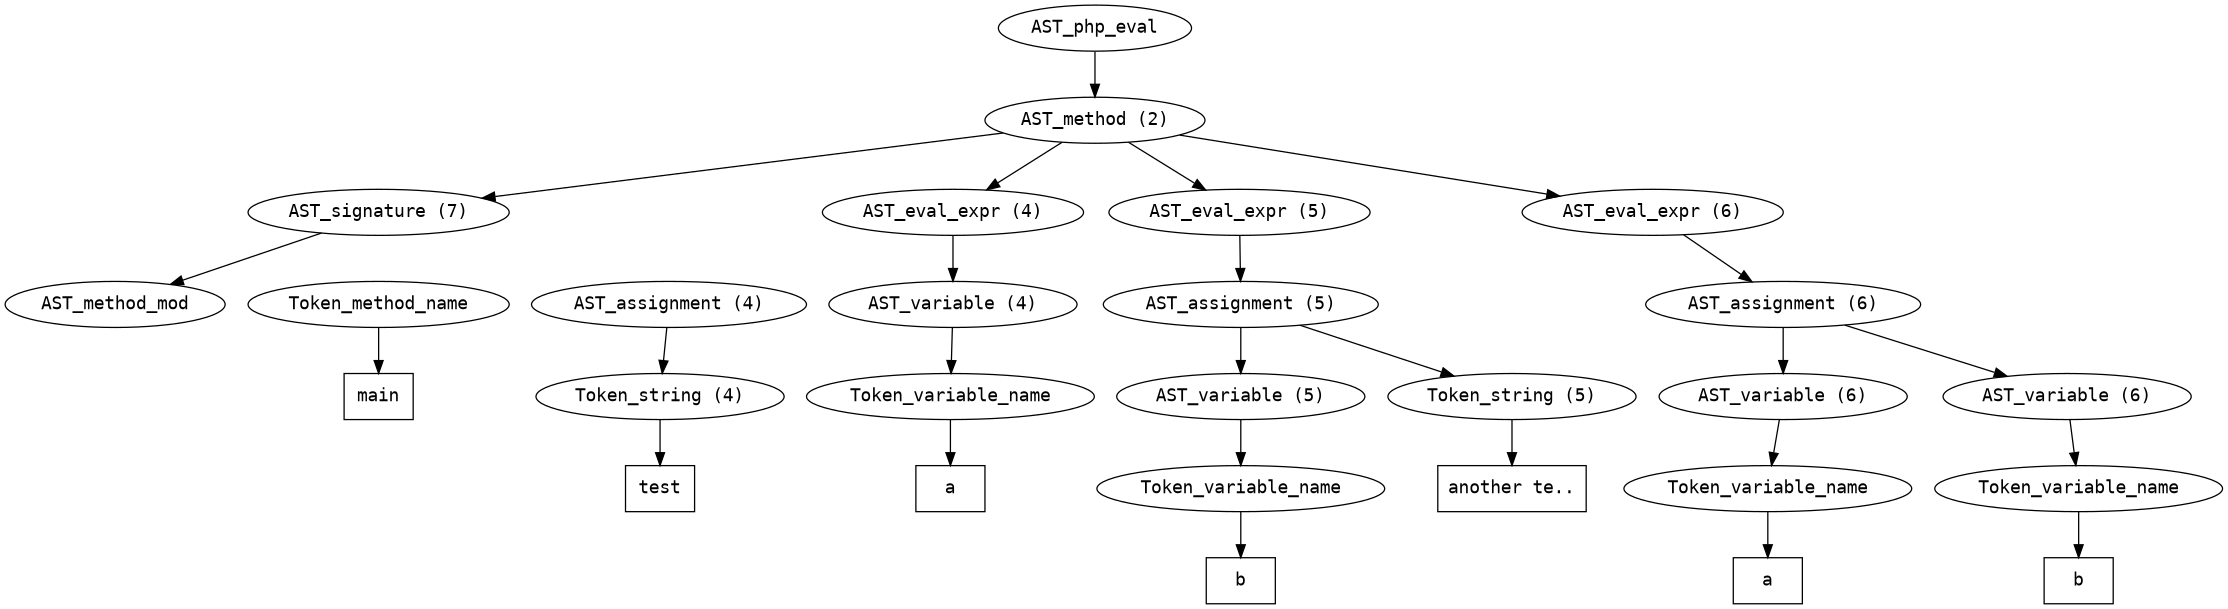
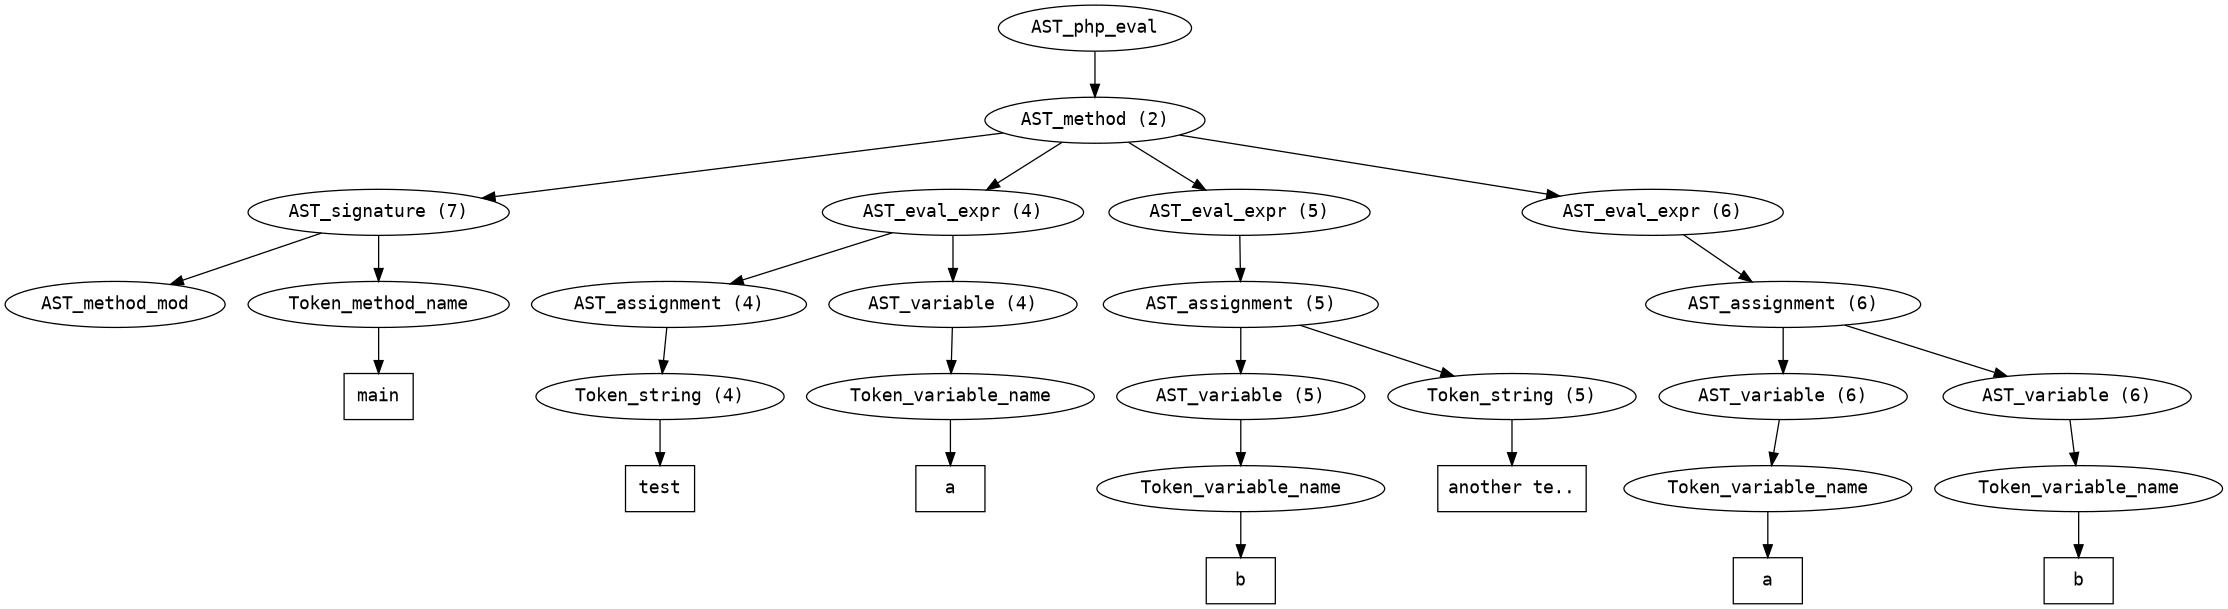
none -> (379, 252)
none -> (818, 256)
